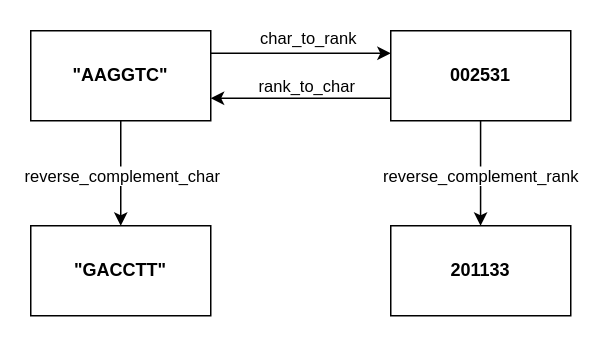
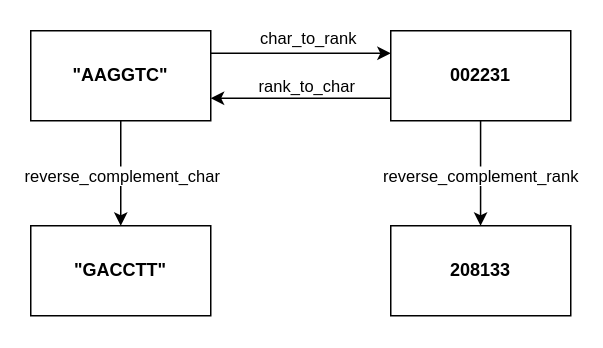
(481, 76) -> (481, 76)
(481, 271) -> (481, 271)
